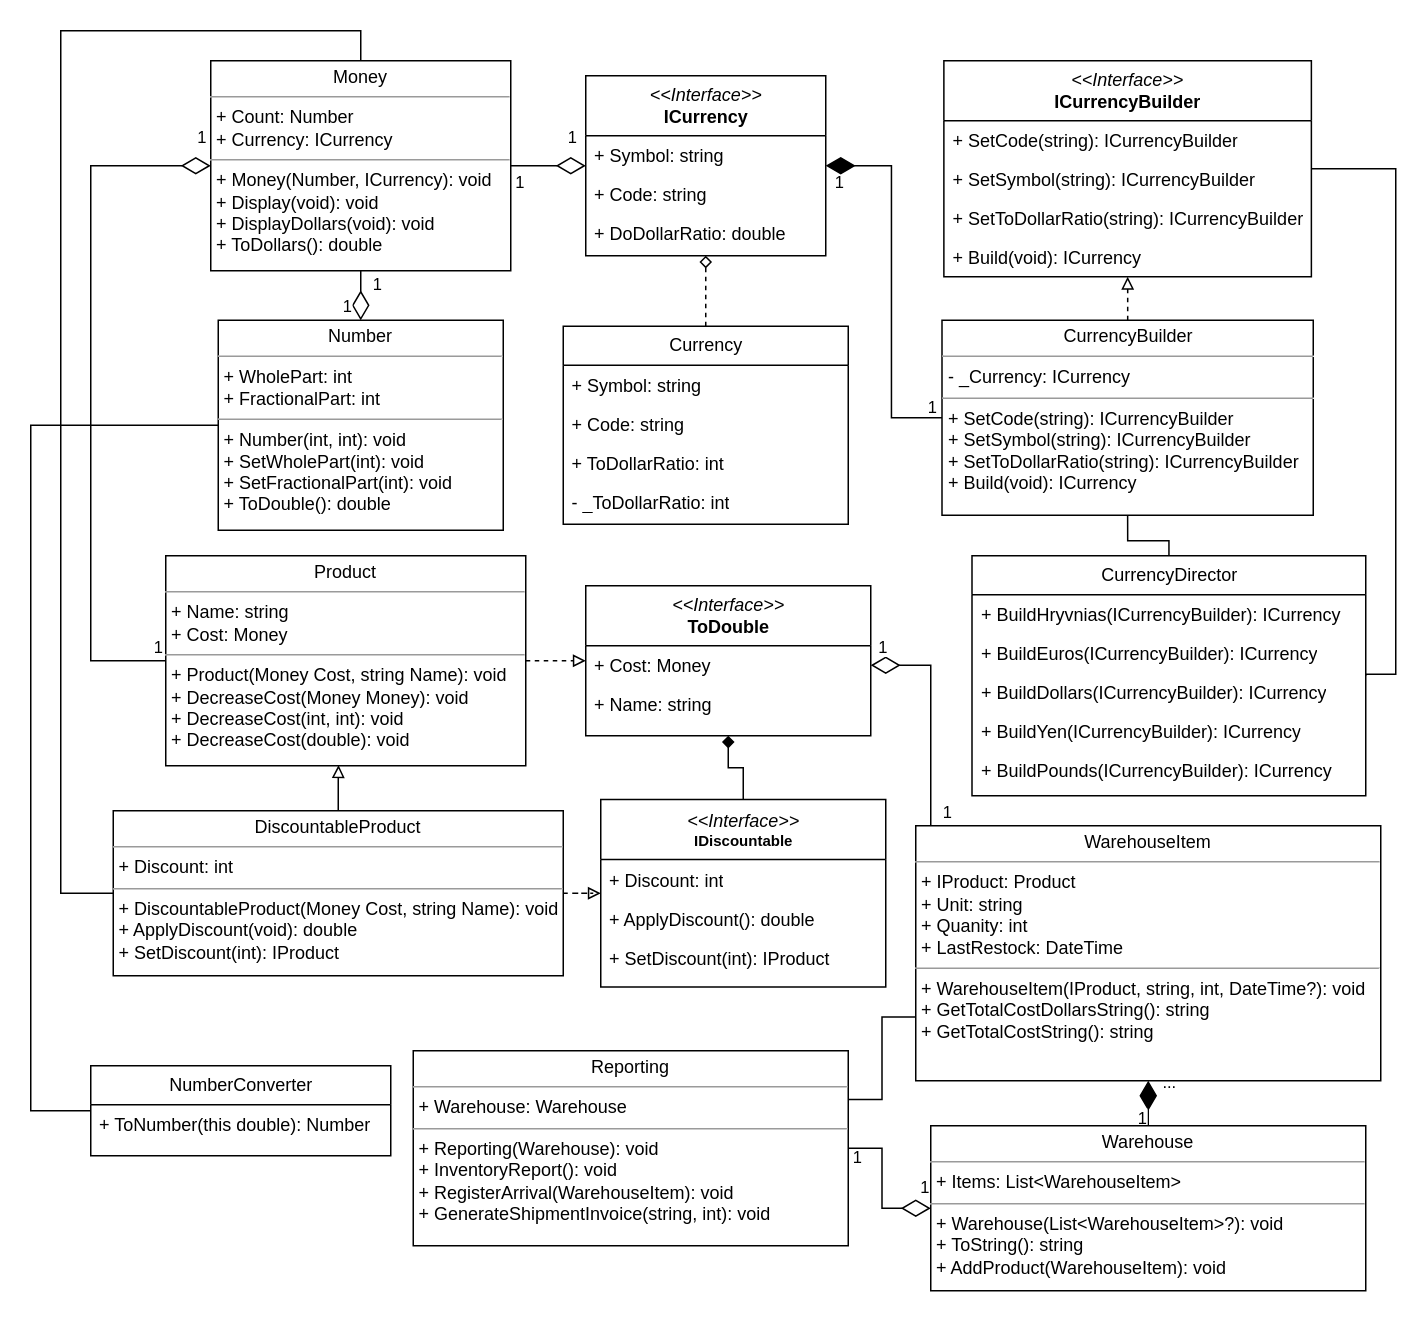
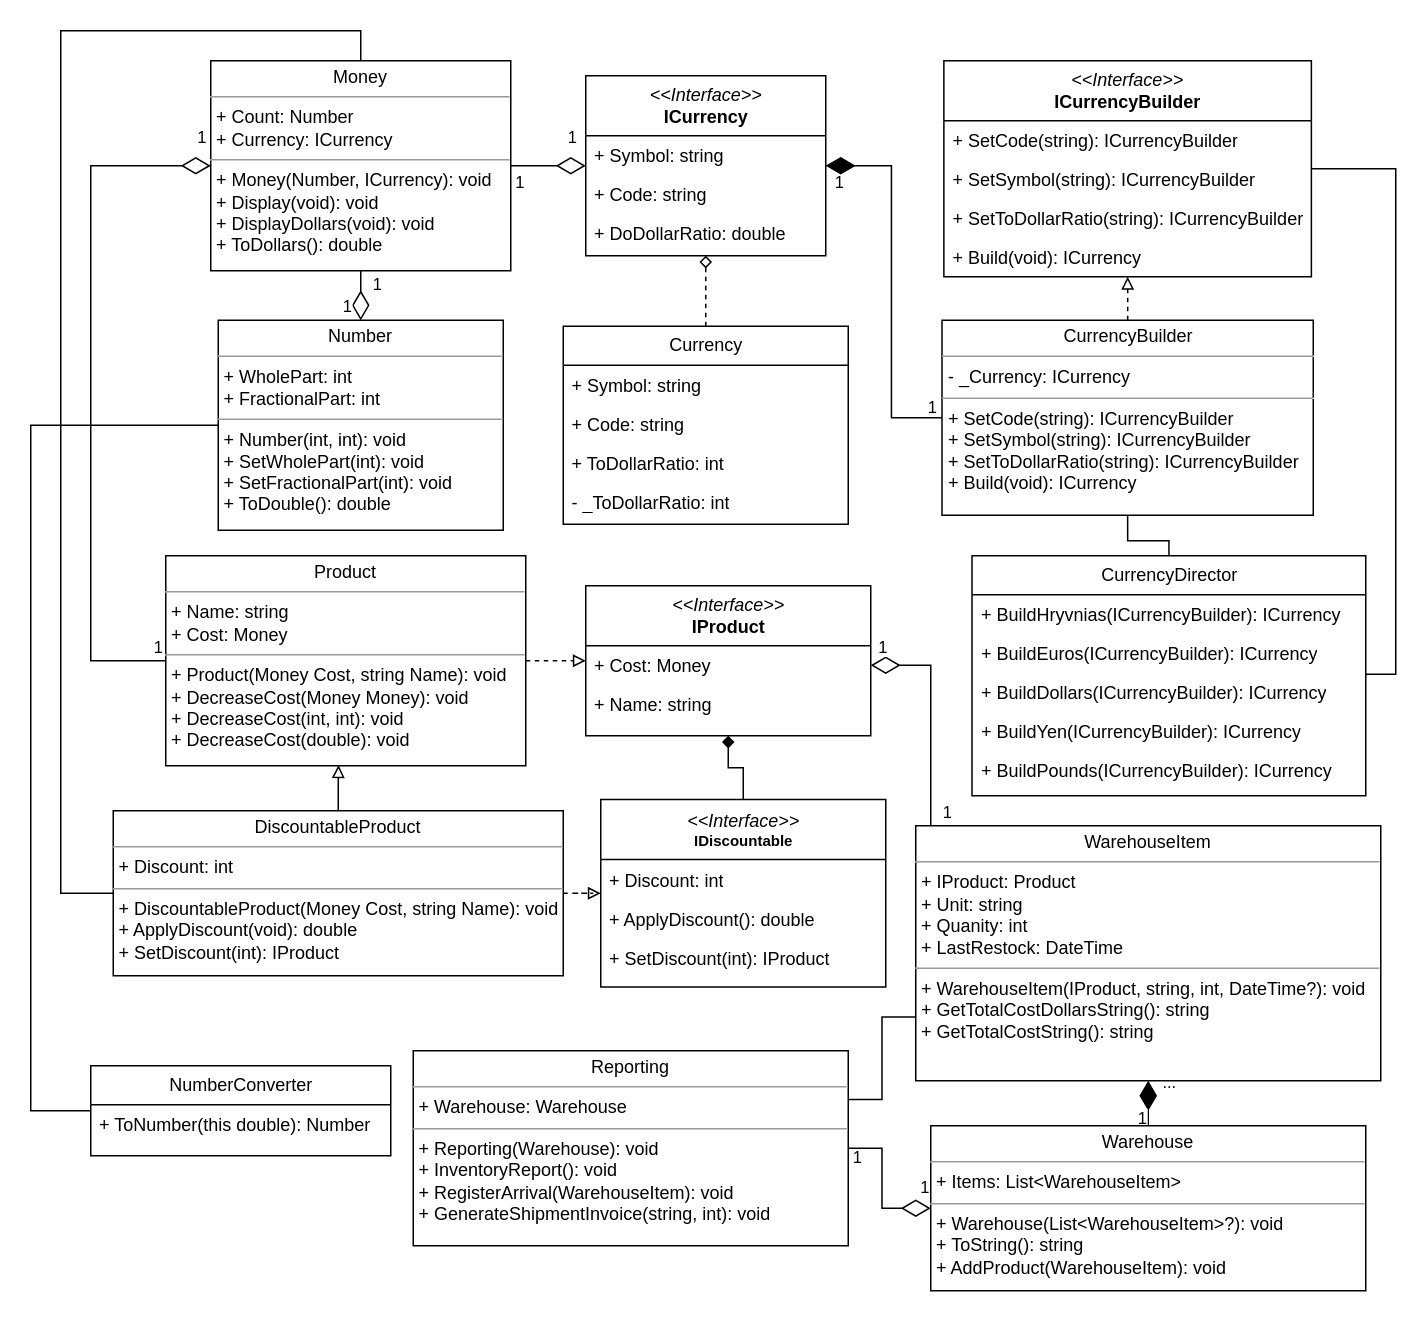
(729, 616) -> (729, 616)
